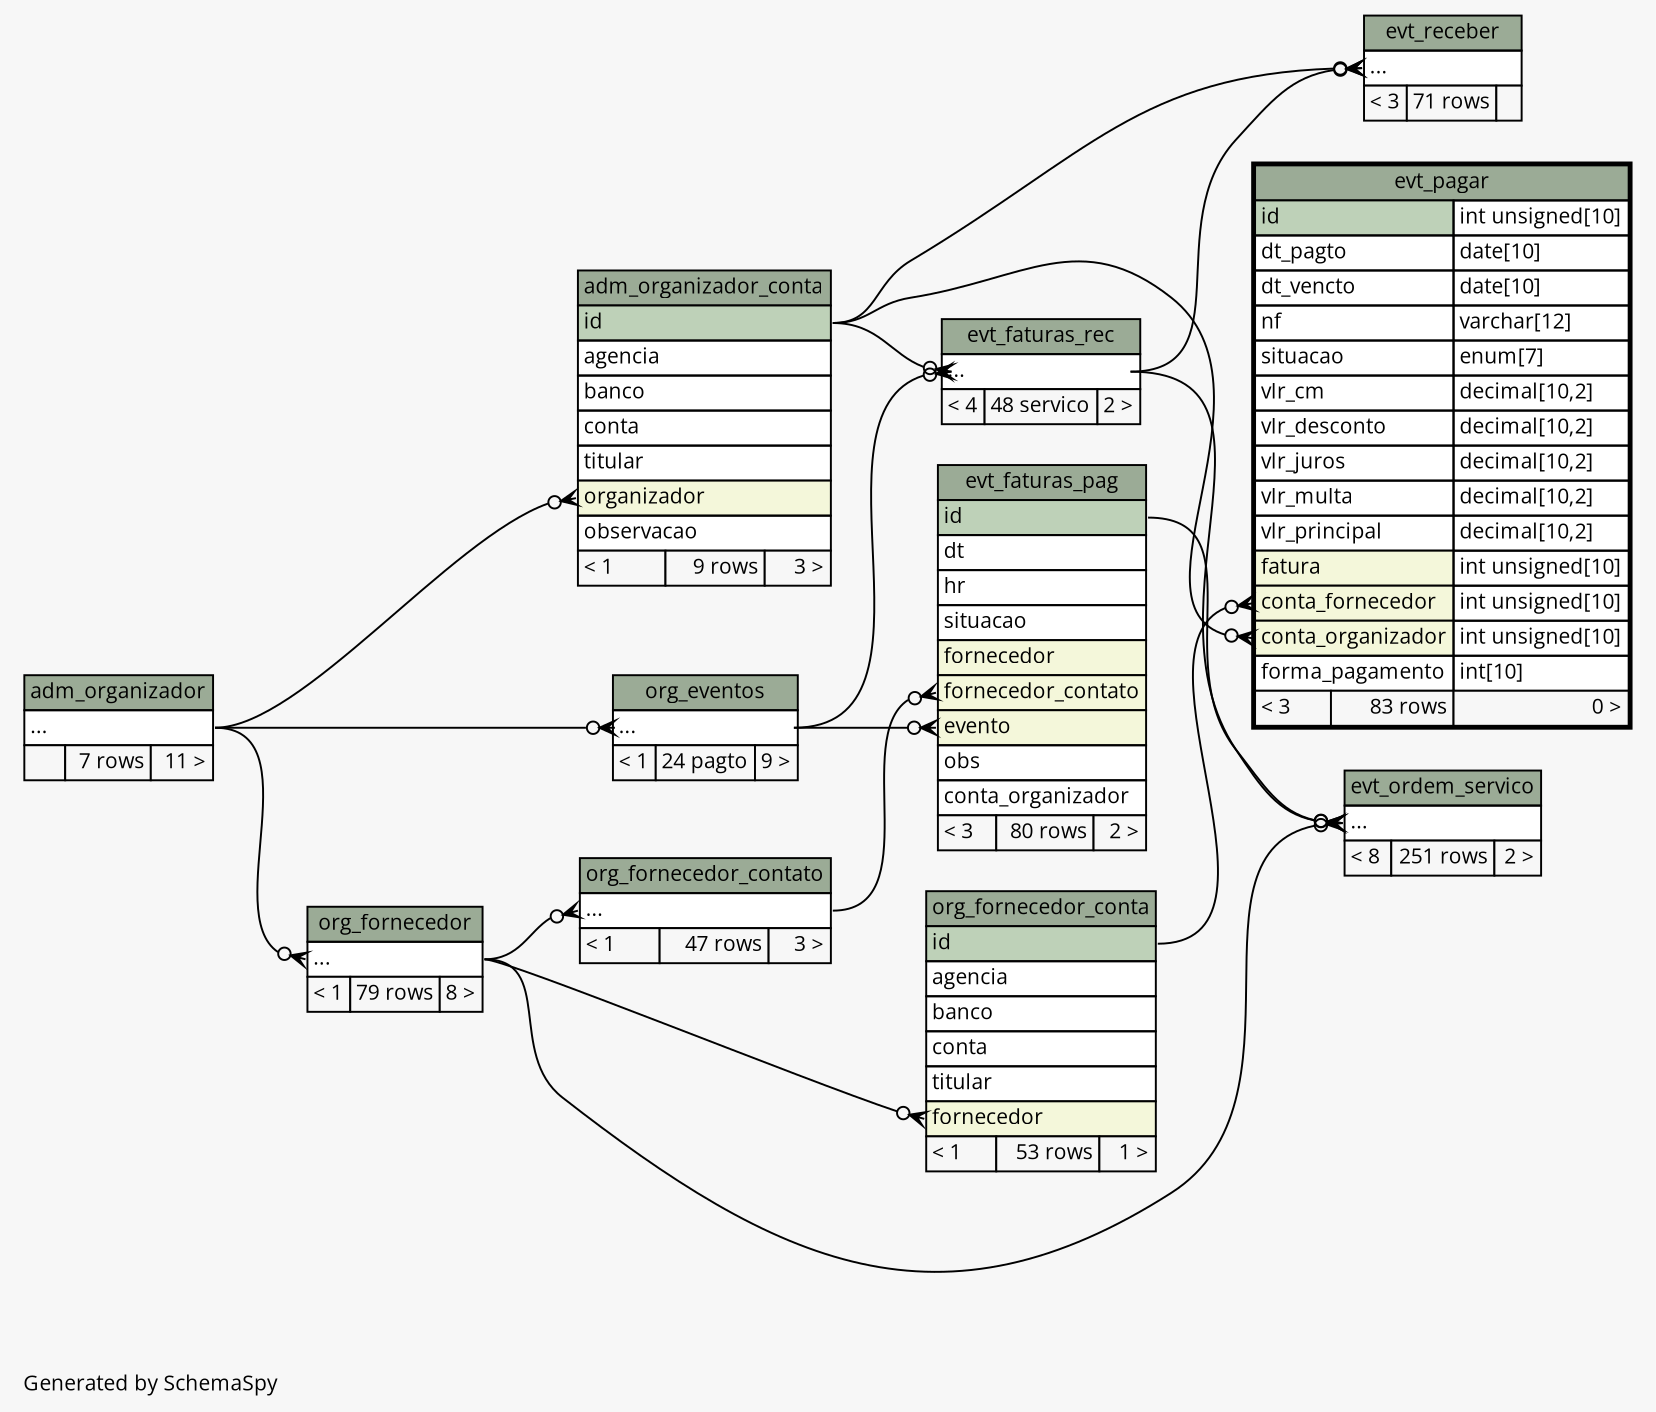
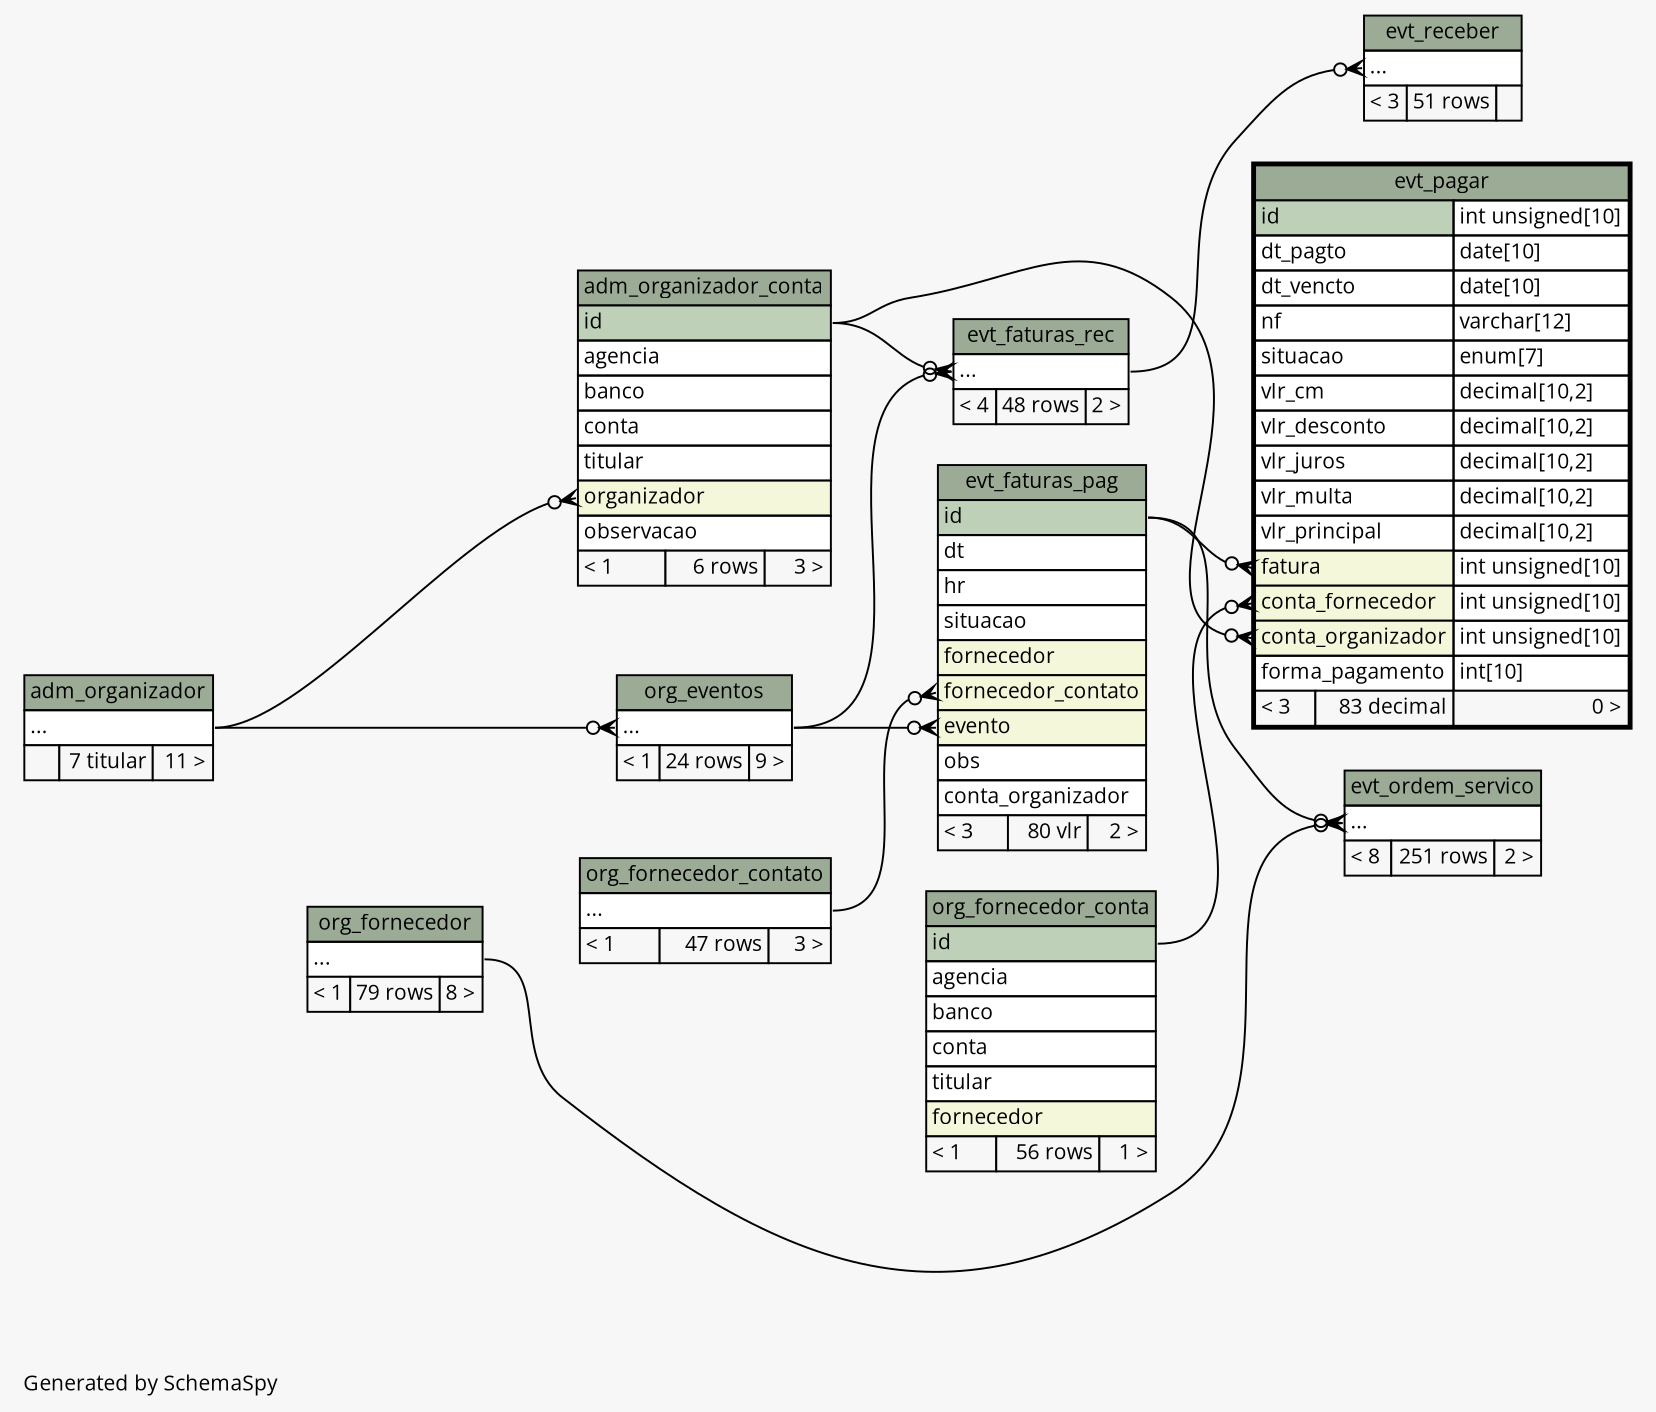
(1452, 102) -> (1452, 102)
(1065, 159) -> none
(1041, 406) -> (1041, 406)
(1210, 524) -> none
none -> (1190, 533)
(726, 567) -> (726, 567)
(1409, 707) -> (1393, 707)
(112, 762) -> (108, 762)
(705, 762) -> (704, 762)
(261, 829) -> none
(1049, 832) -> (1055, 832)
(521, 945) -> none
(691, 1034) -> none
(1055, 1153) -> (1055, 1153)
